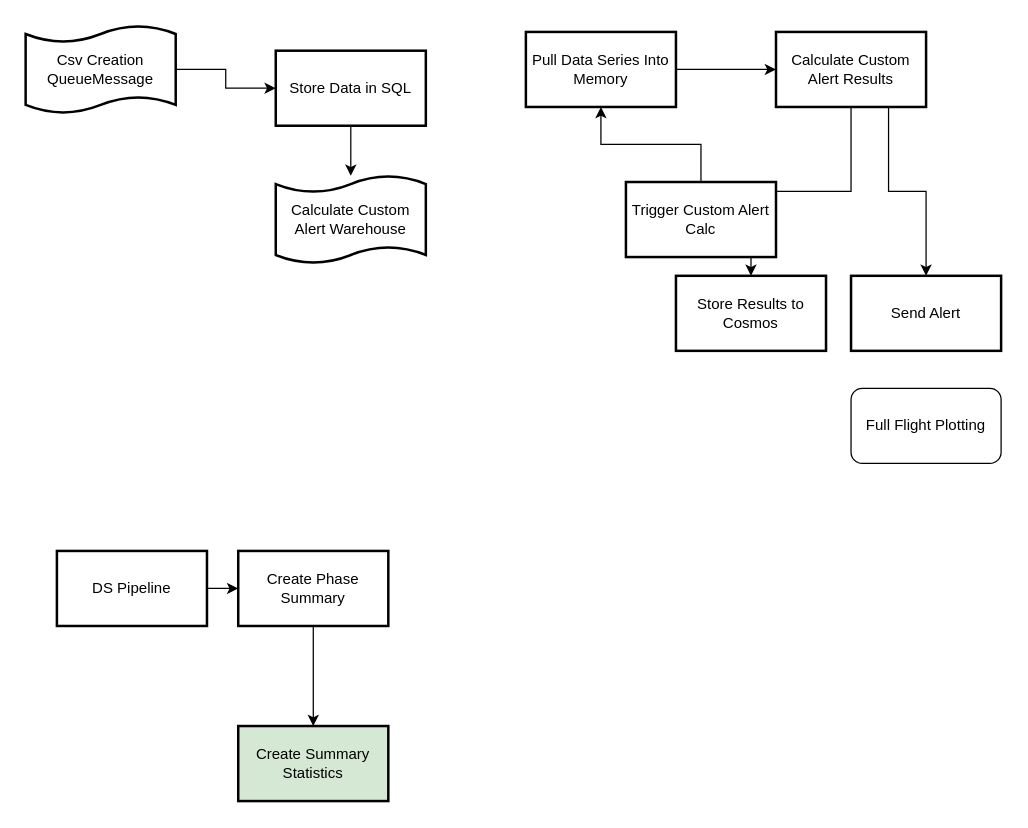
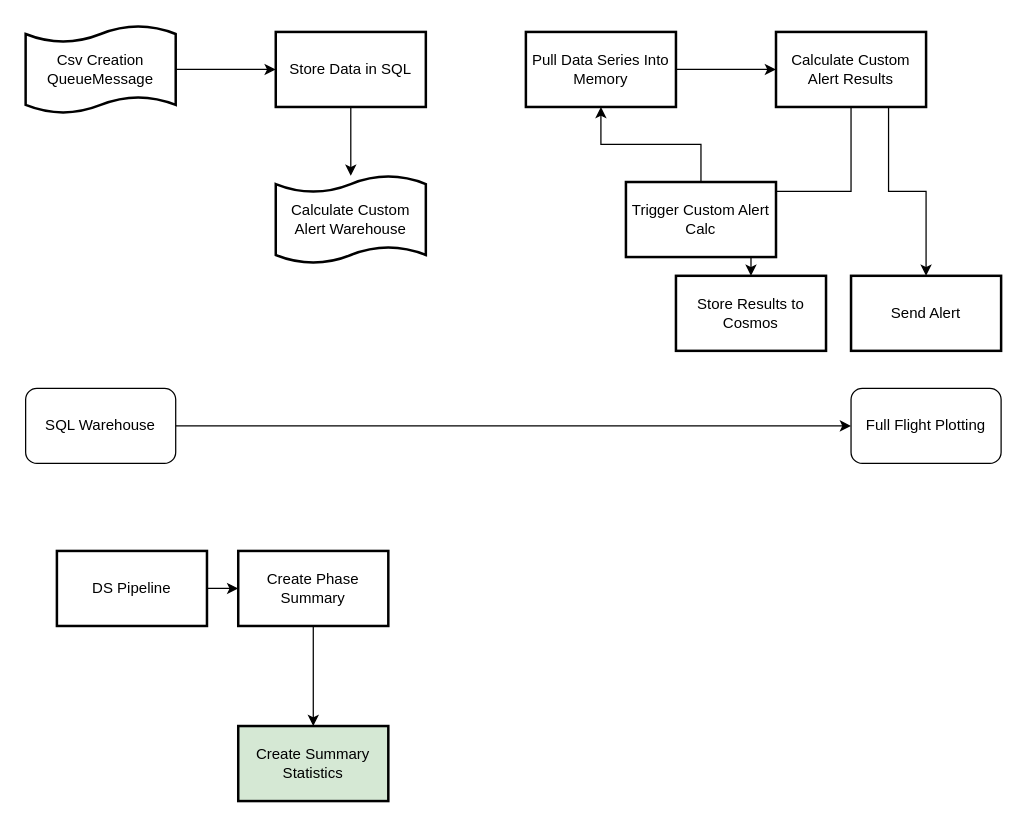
(351, 88) -> (351, 69)
none -> (101, 426)
none -> (509, 426)
